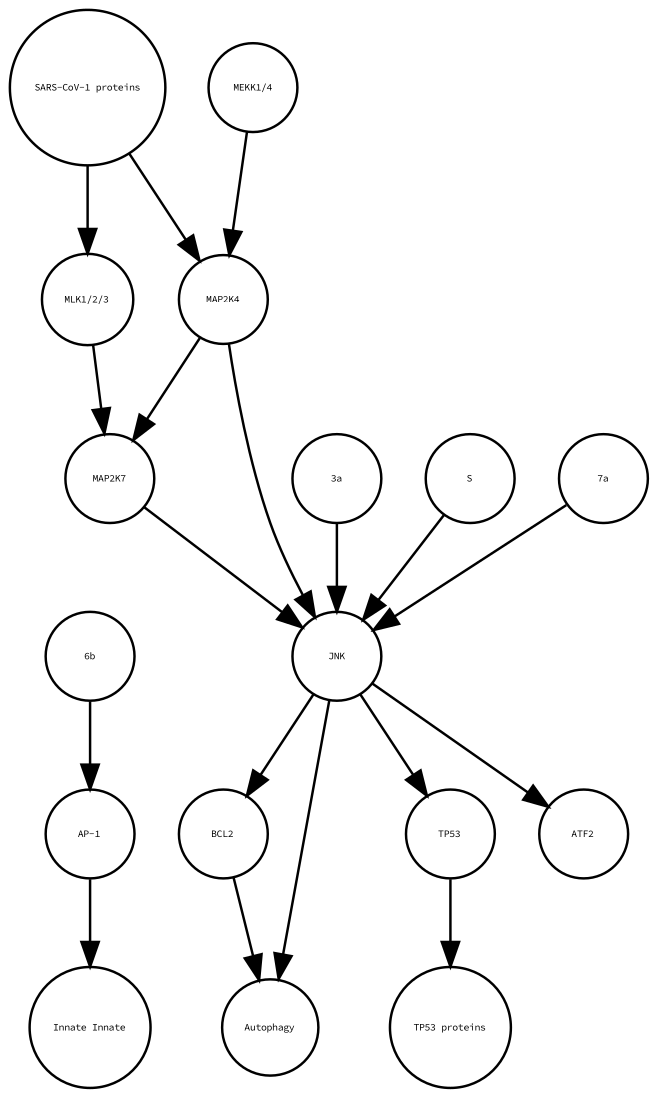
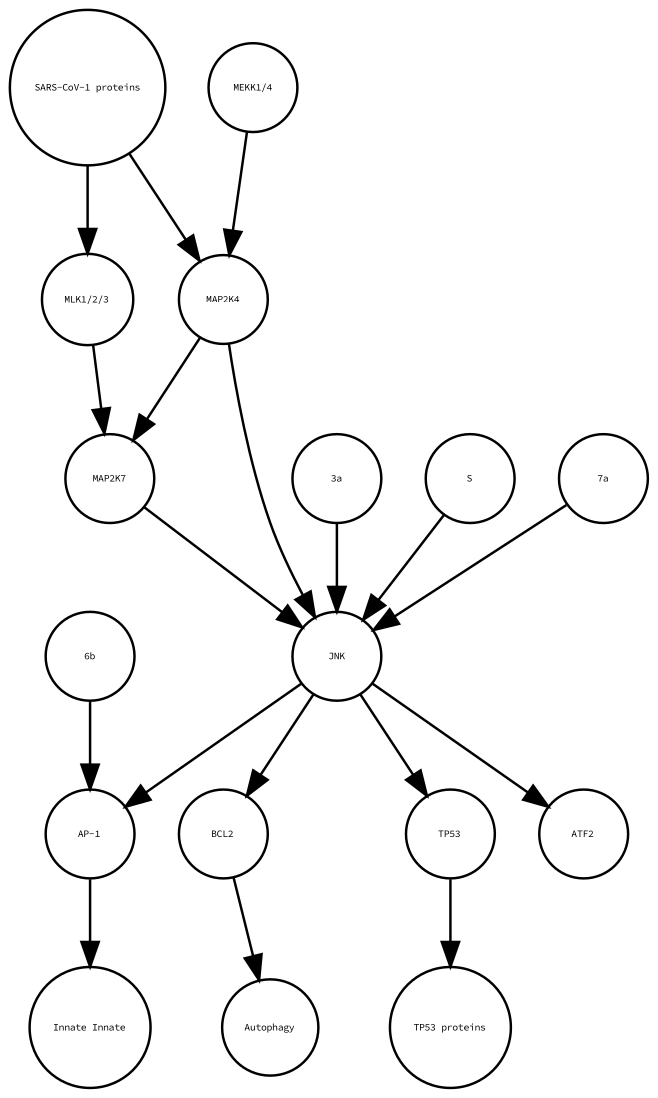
(306, 827) -> (224, 738)
